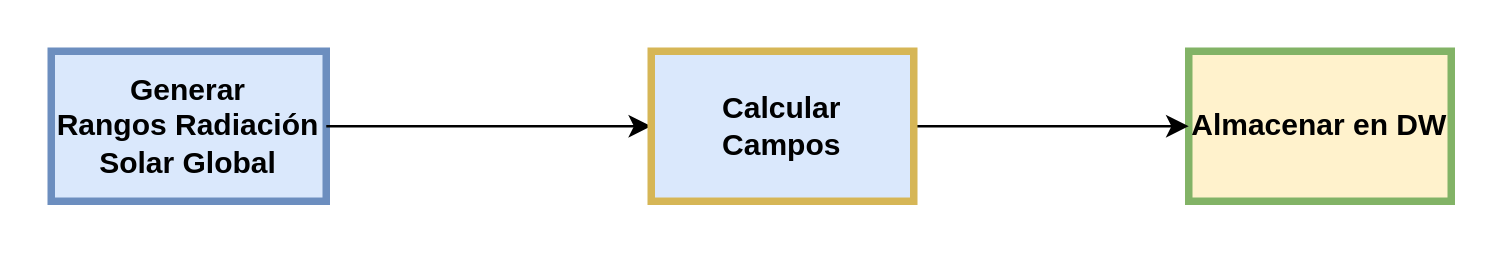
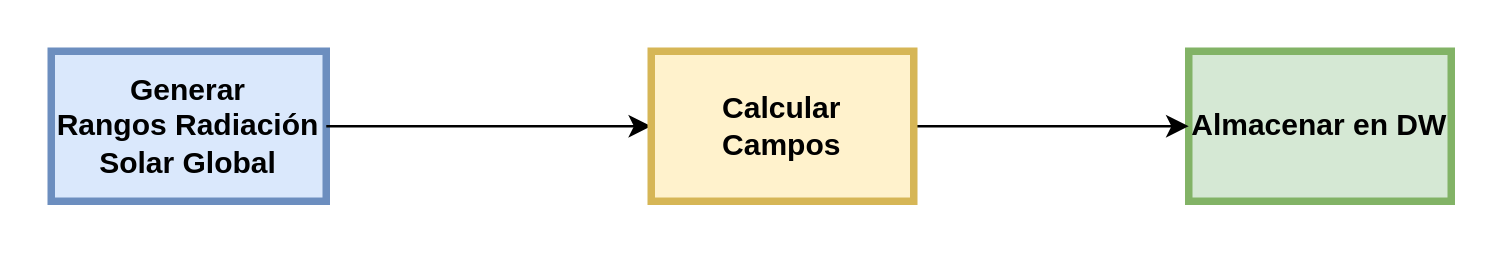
(783, 126) -> (783, 126)
(1320, 126) -> (1320, 126)
